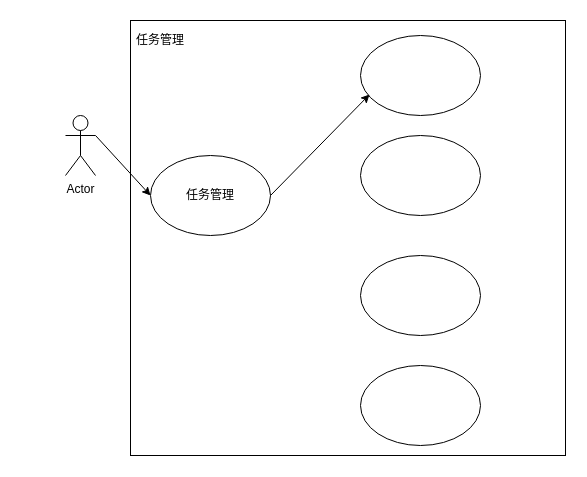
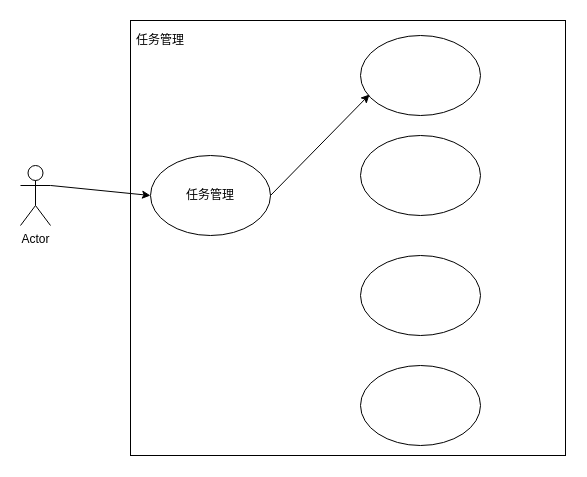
(81, 146) -> (36, 196)
